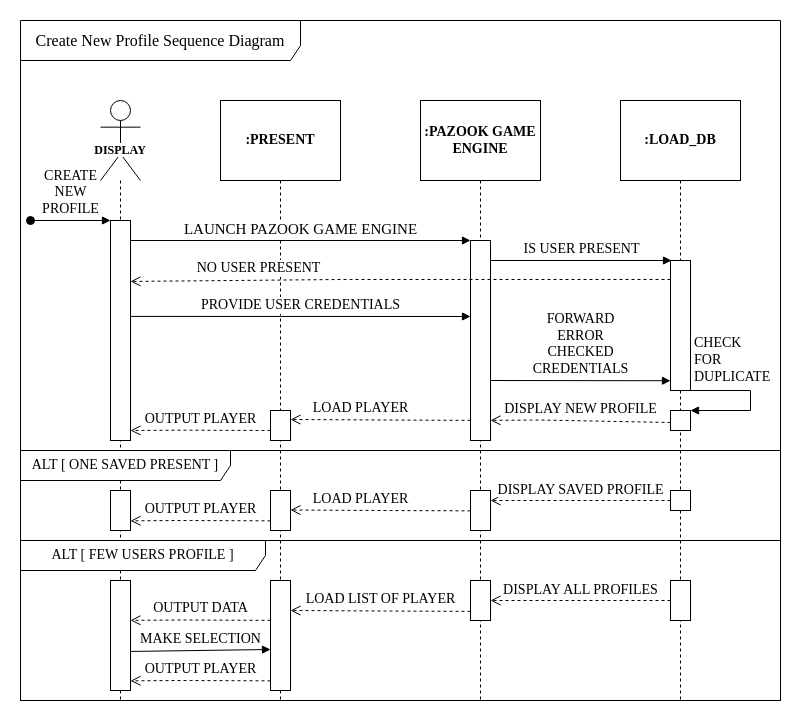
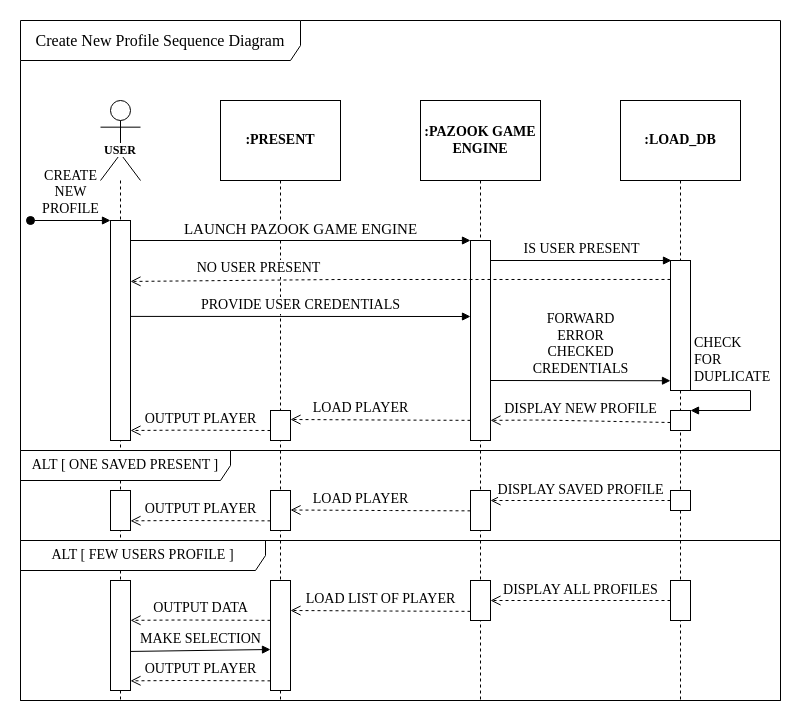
(121, 158) -> (121, 151)
